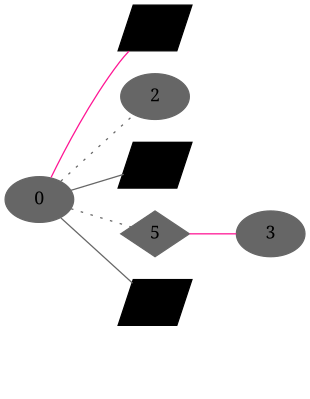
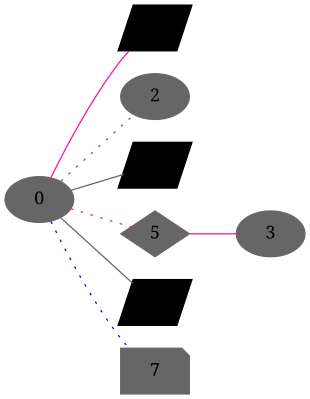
(101, 218) -> (101, 218)
none -> (155, 371)
